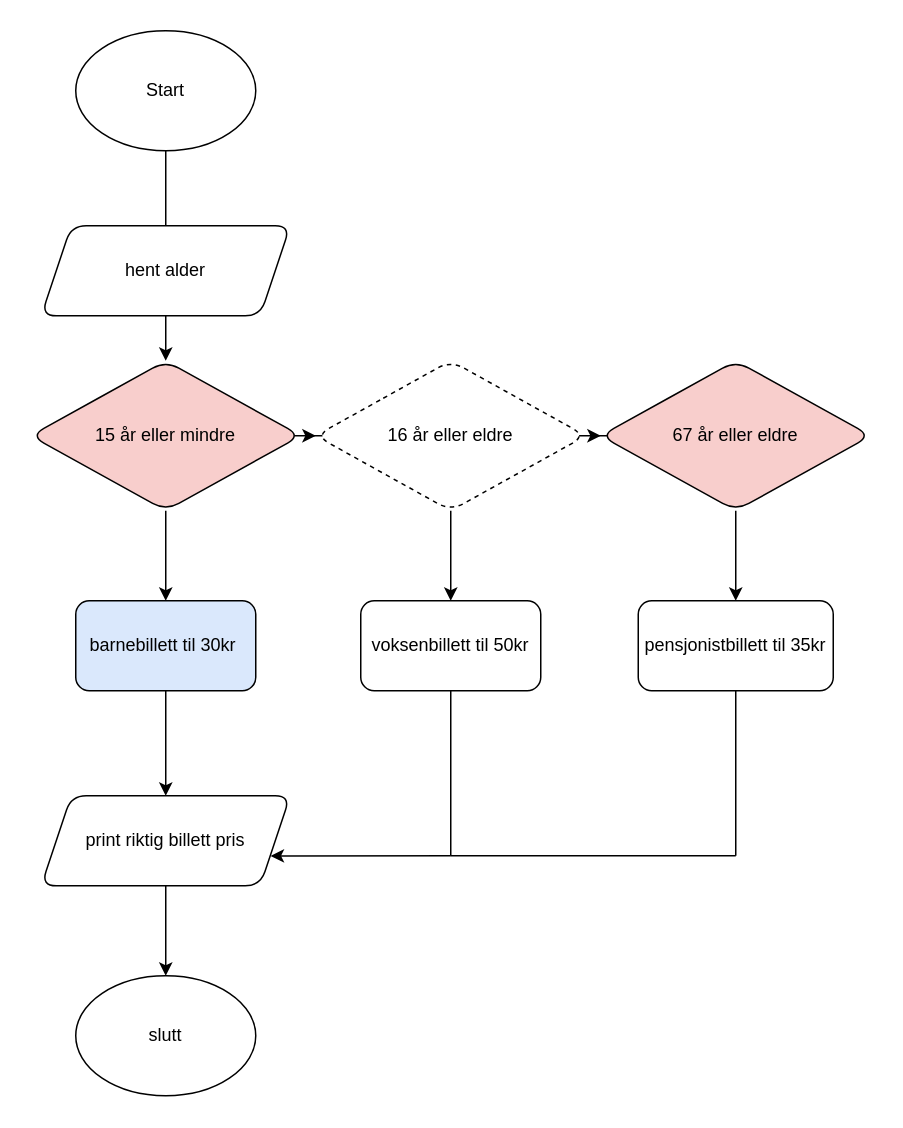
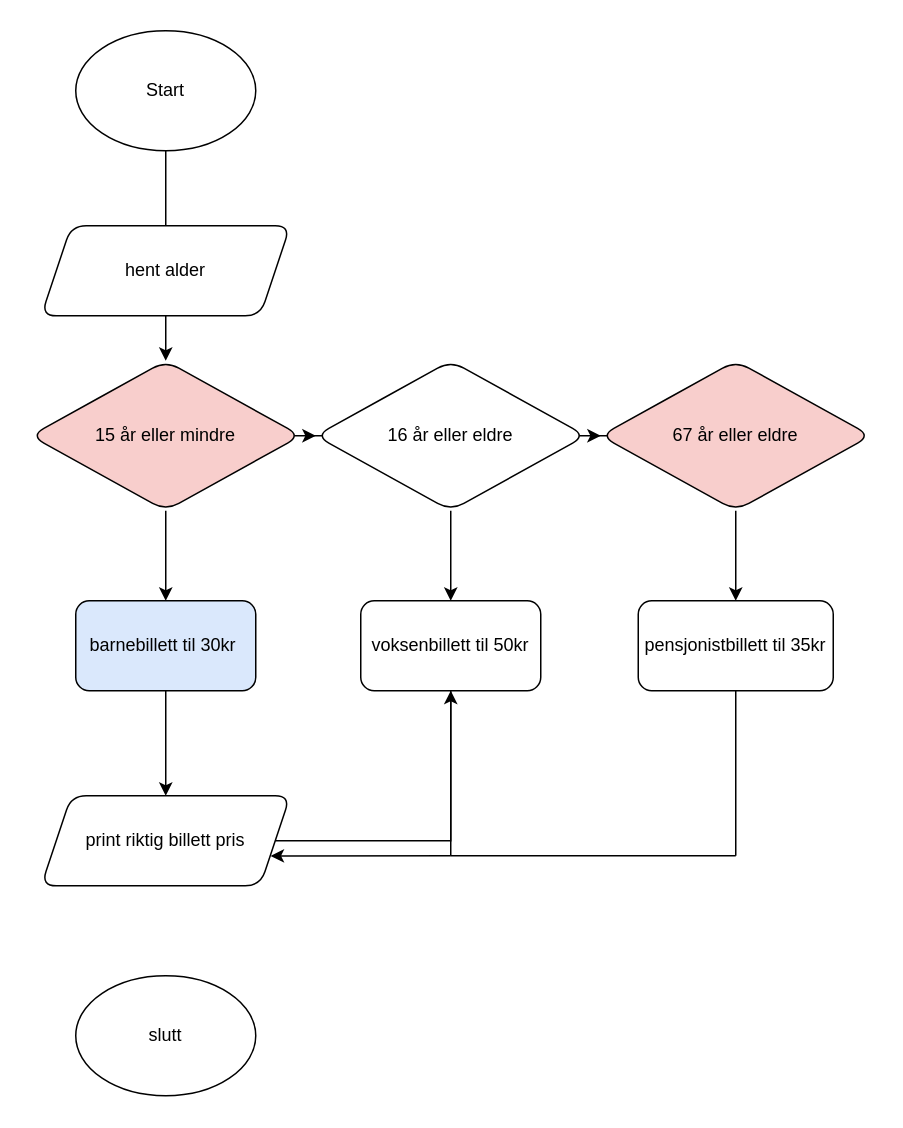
(451, 436) -> (451, 436)
(166, 926) -> (360, 841)
